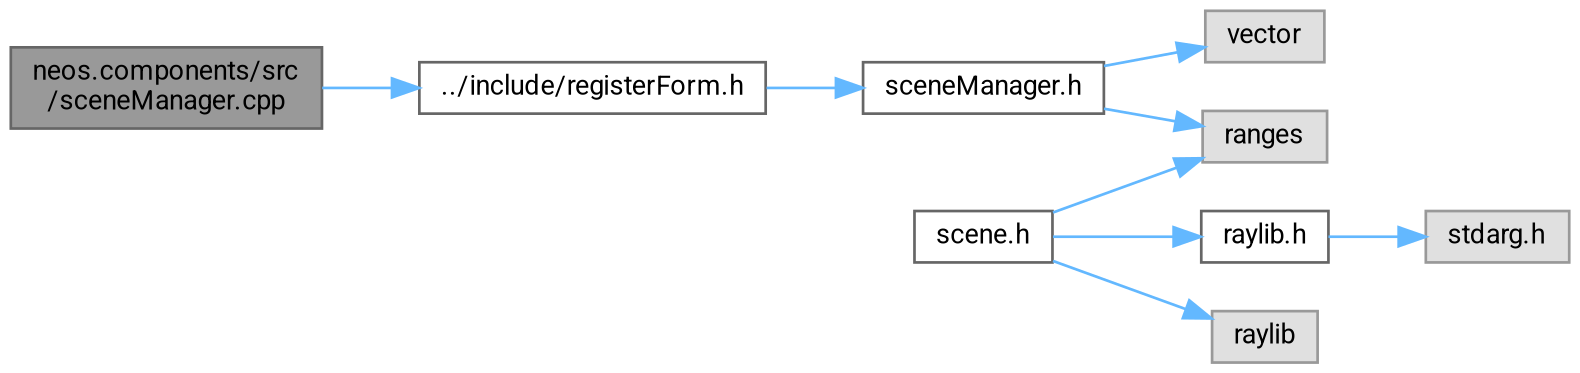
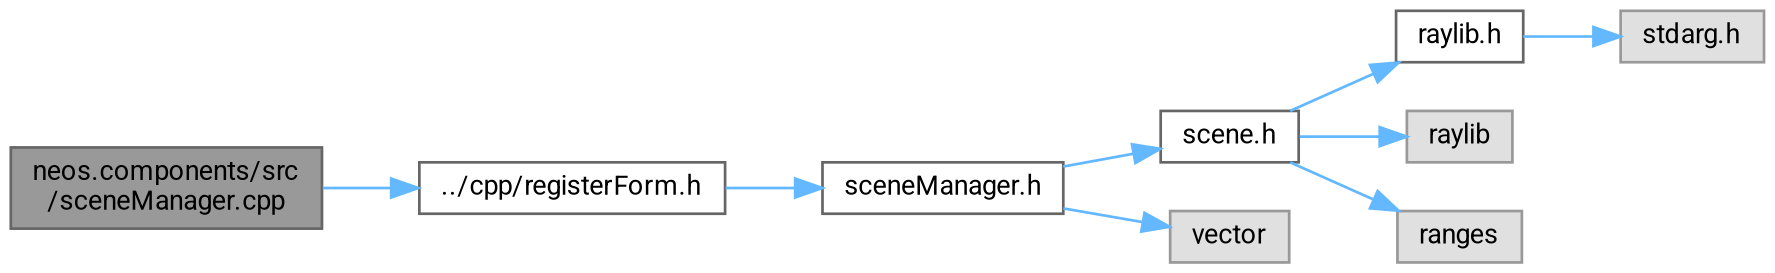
(593, 88) -> (572, 188)
(1140, 115) -> (1098, 160)
